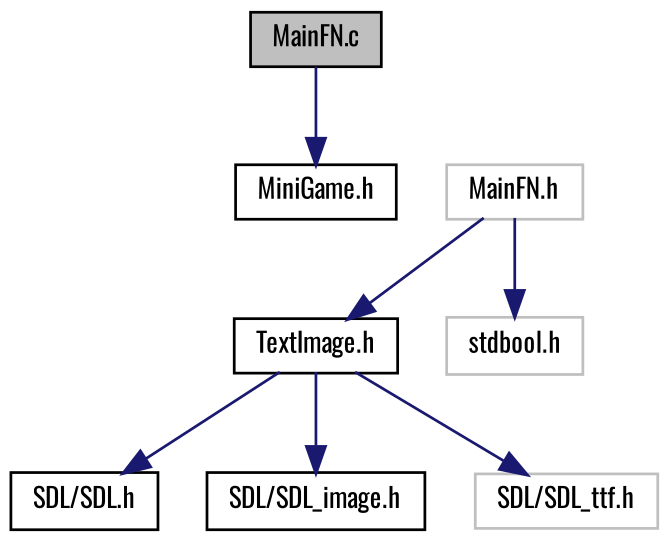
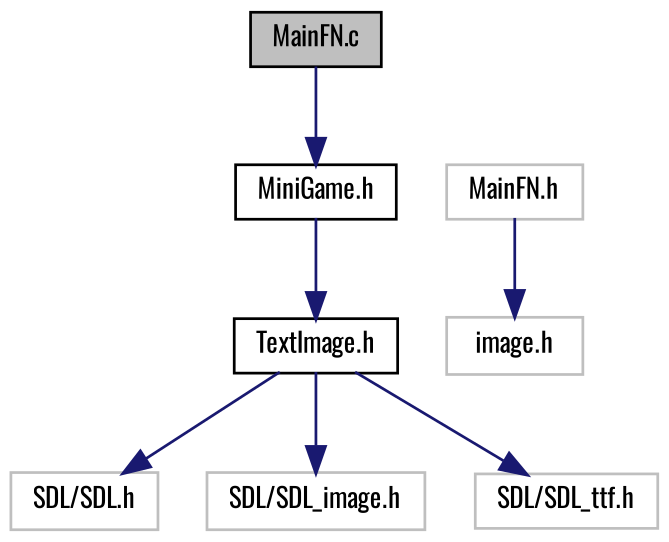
(427, 261) -> (316, 255)
(515, 346) -> (515, 346)
(84, 501) -> (84, 501)
(316, 501) -> (316, 501)
